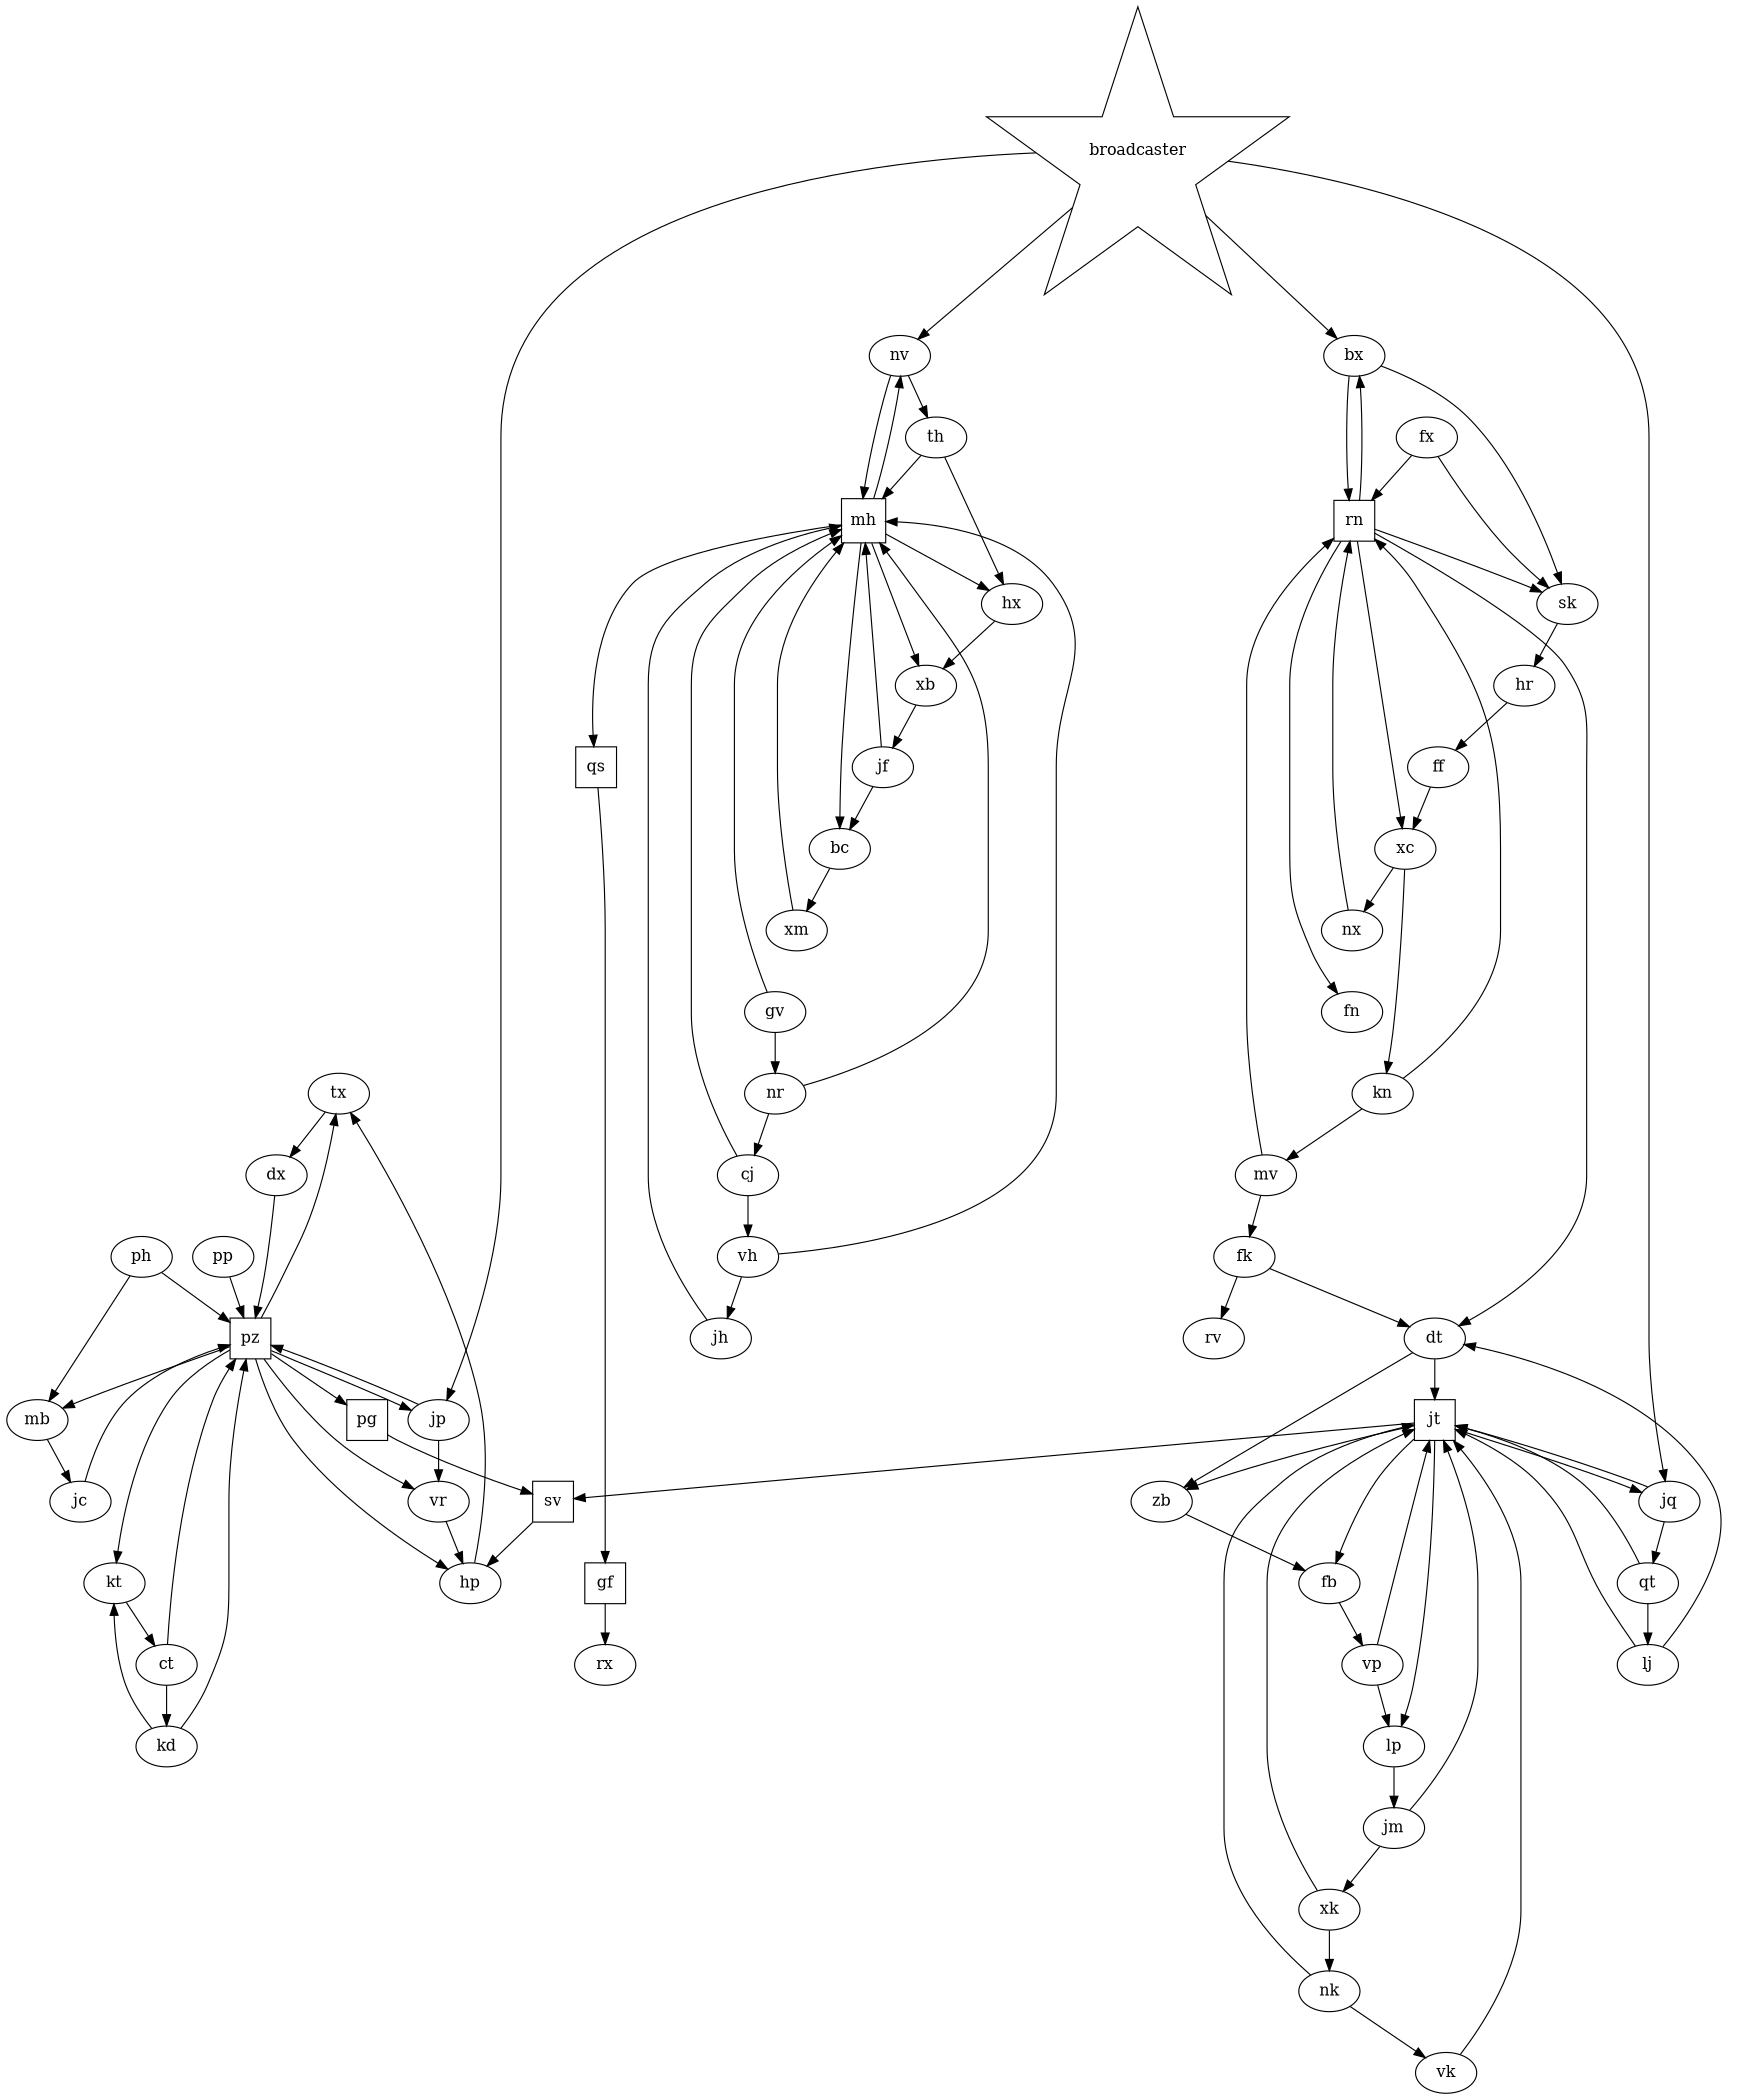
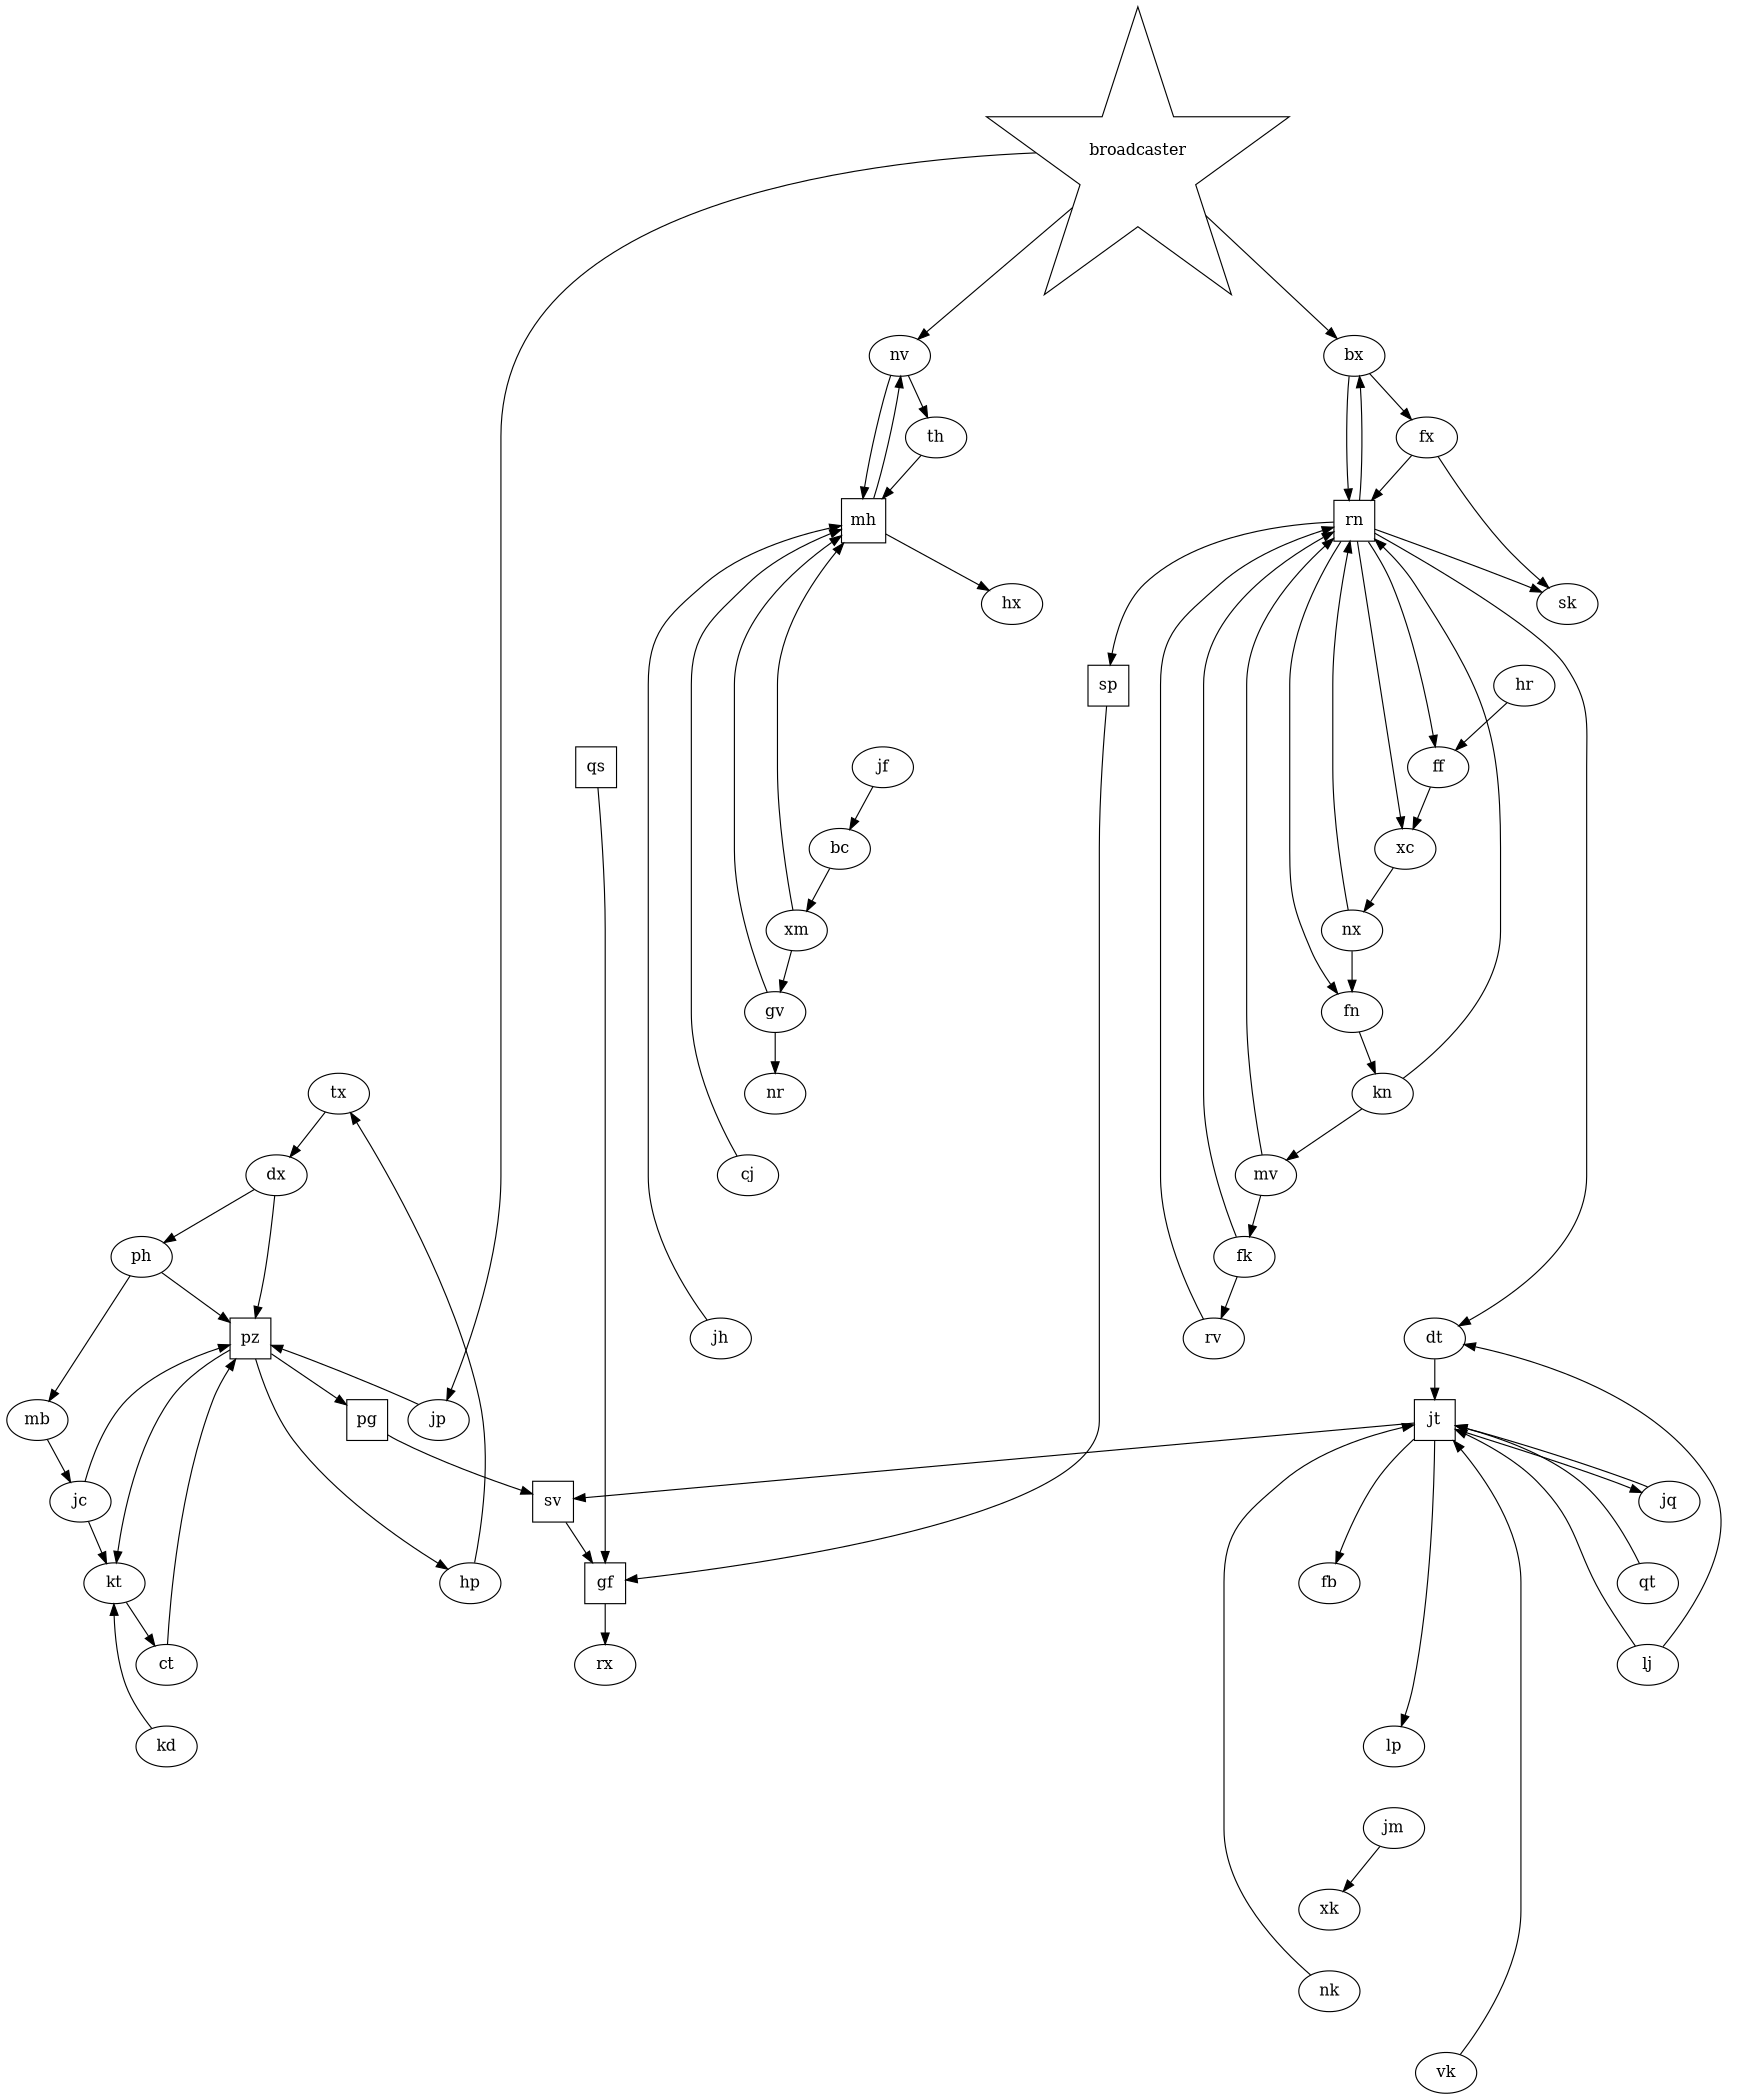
(1493, 448) -> (1387, 392)
(972, 515) -> none
(657, 568) -> none
none -> (1410, 635)
(1550, 638) -> none
(874, 651) -> none
(847, 680) -> none
(1649, 681) -> none
(926, 686) -> none
none -> (1108, 686)
(988, 856) -> none
none -> (1161, 887)
none -> (787, 966)
none -> (1352, 966)
(1399, 966) -> (1365, 1047)
(763, 1129) -> none
none -> (214, 1213)
(307, 1225) -> none
(223, 1257) -> none
(748, 1257) -> none
(1334, 1295) -> (1204, 864)
(336, 1378) -> none
(140, 1379) -> none
(439, 1502) -> none
(1162, 1502) -> none
none -> (95, 1537)
(1660, 1537) -> none
(514, 1540) -> (576, 1538)
(229, 1554) -> none
(1648, 1619) -> none
(1267, 1636) -> none
(1478, 1638) -> none
(1372, 1665) -> none
(167, 1700) -> none
(1394, 1782) -> none
(1329, 1945) -> none
(1383, 2029) -> none
